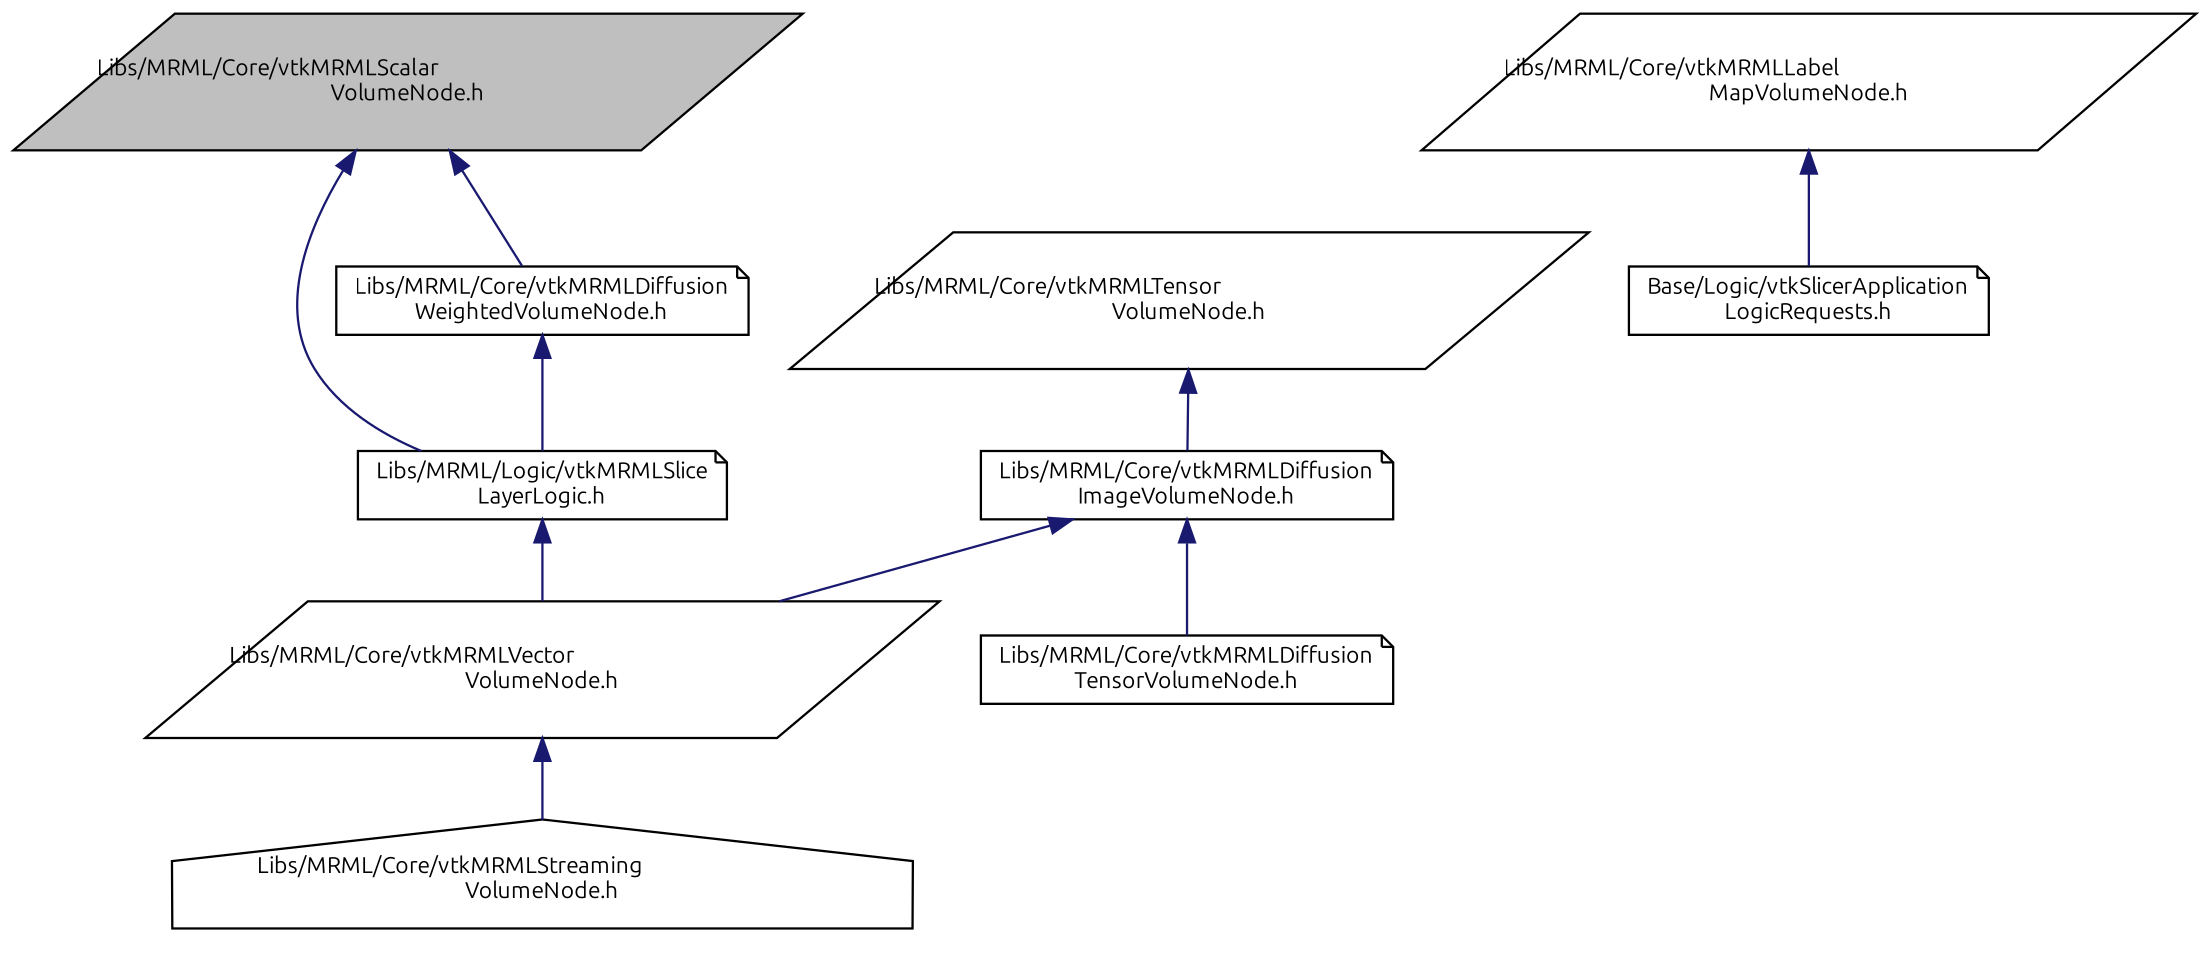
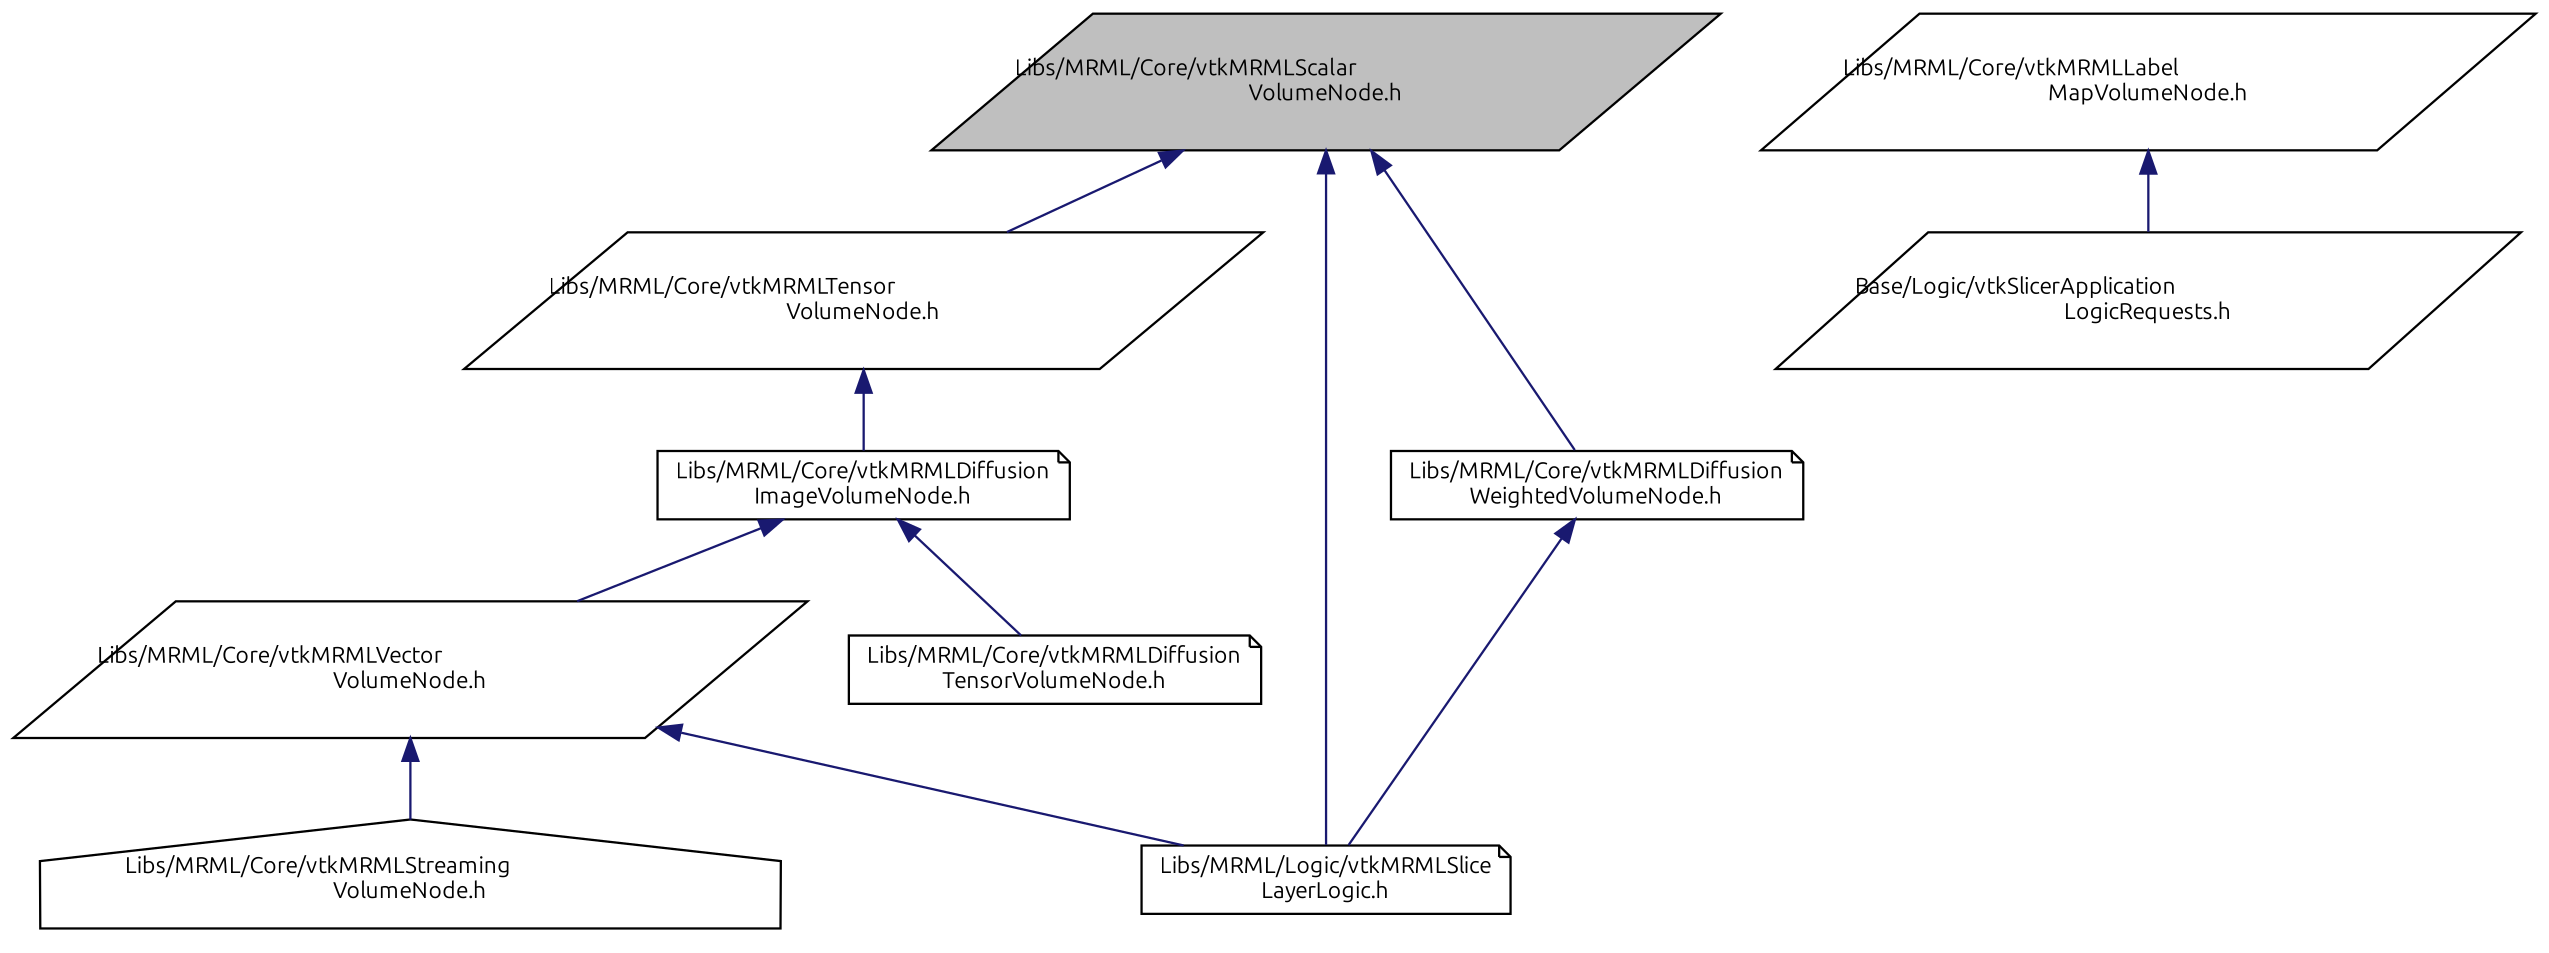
none -> (1084, 196)
(1809, 301) -> (2148, 301)
(542, 572) -> (932, 789)
